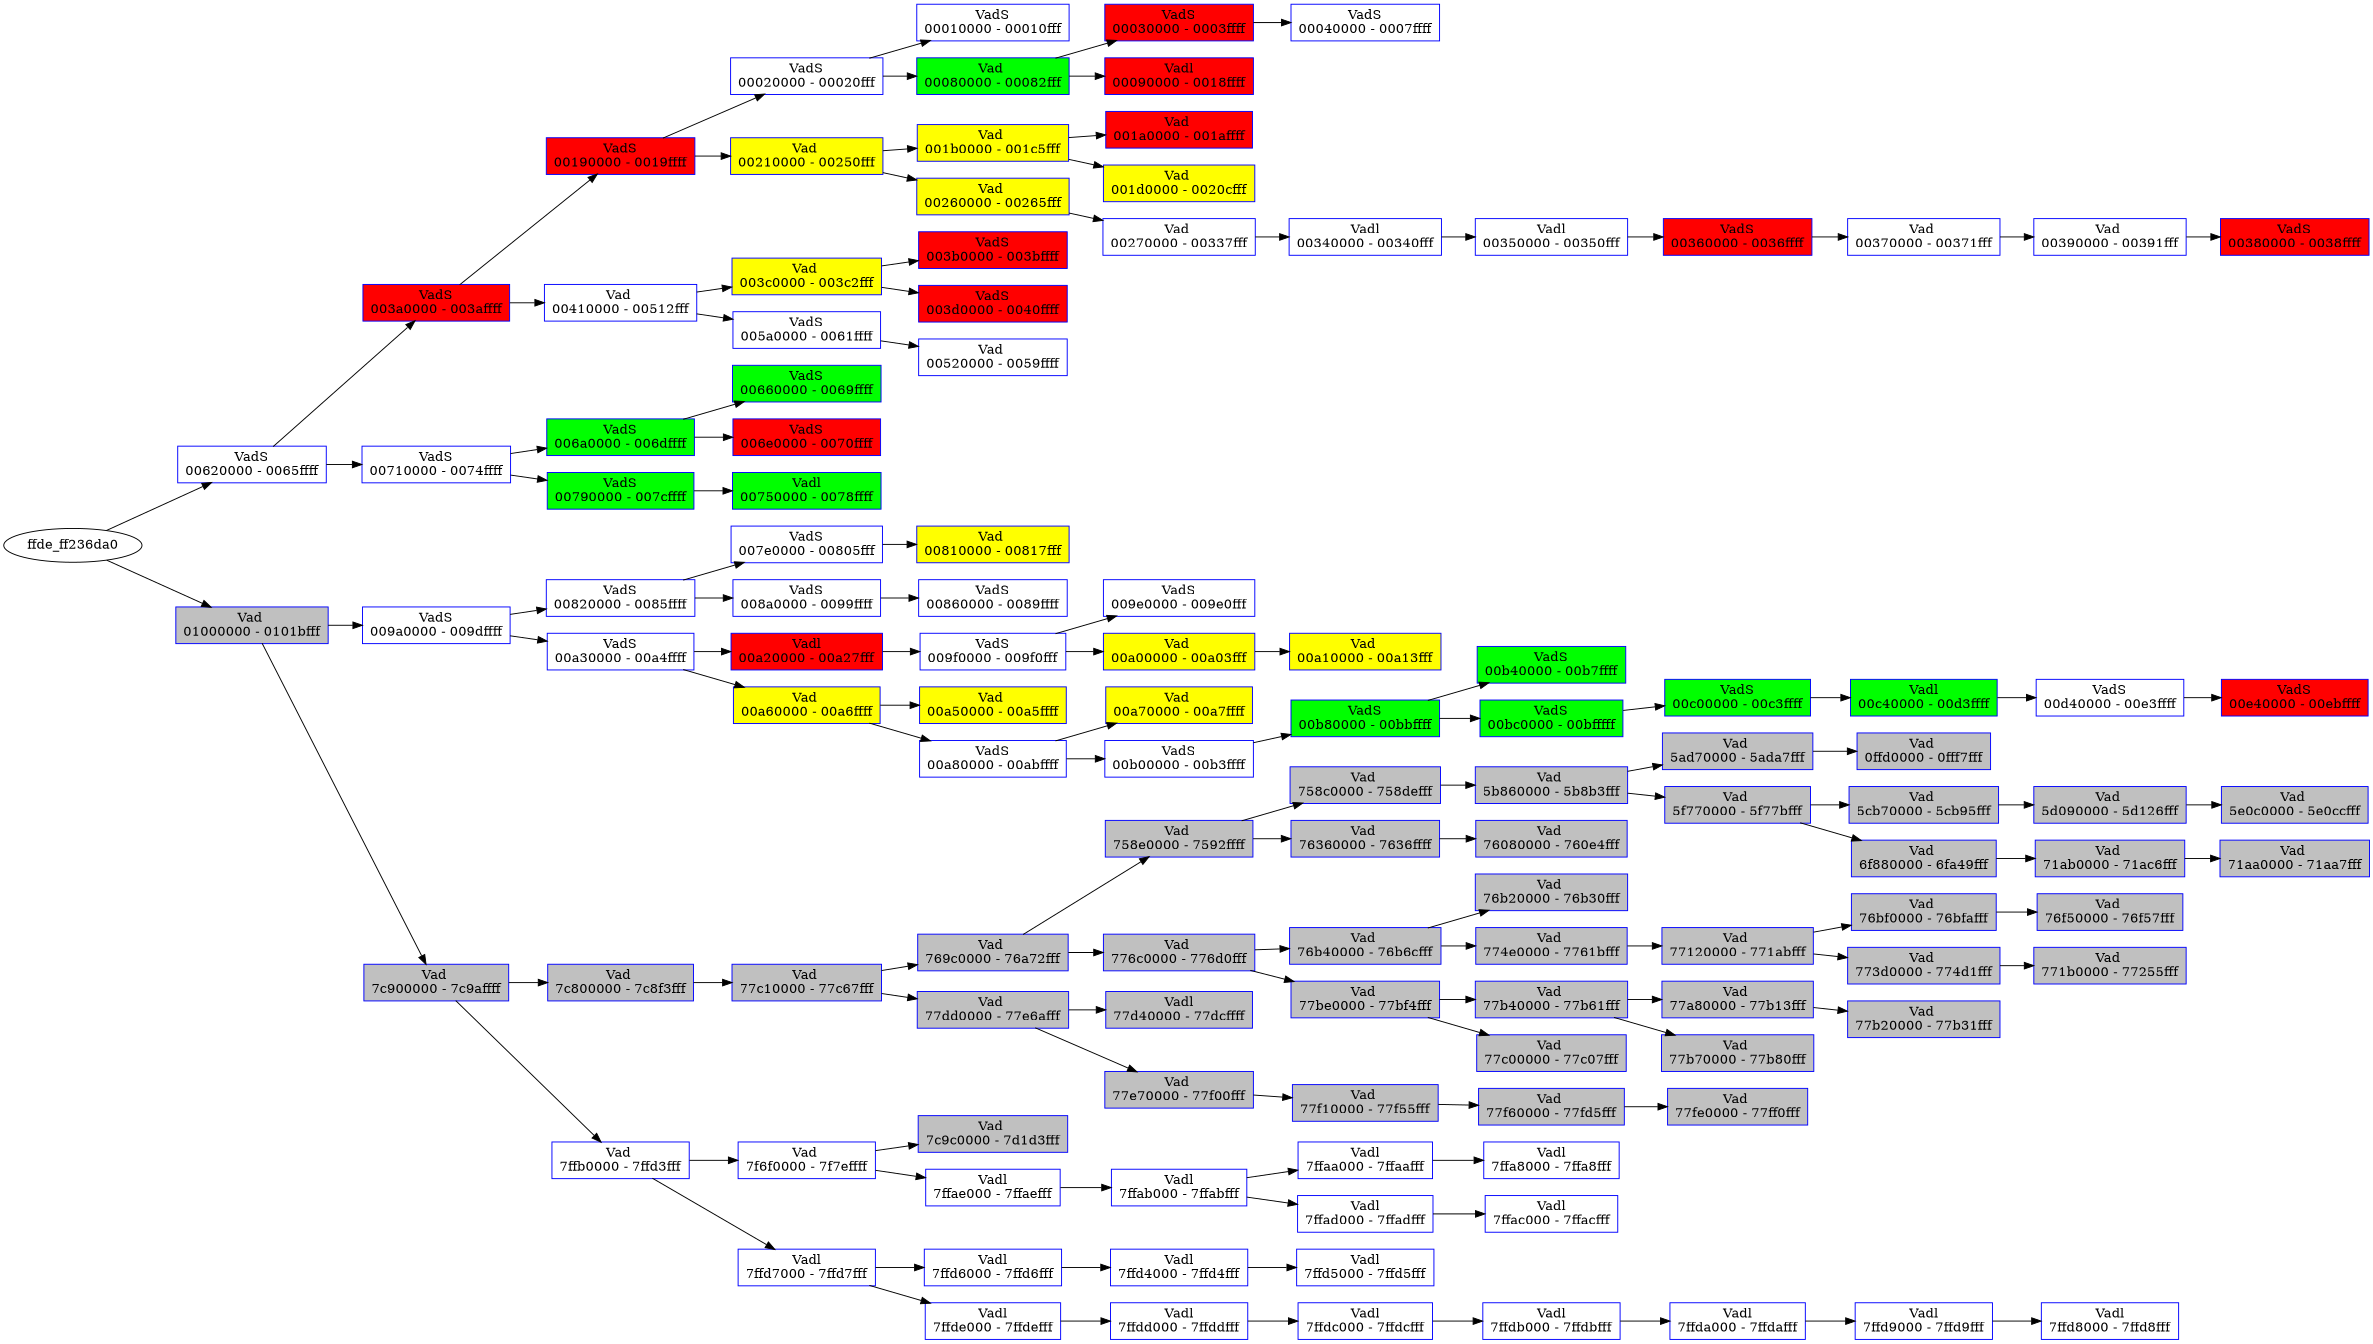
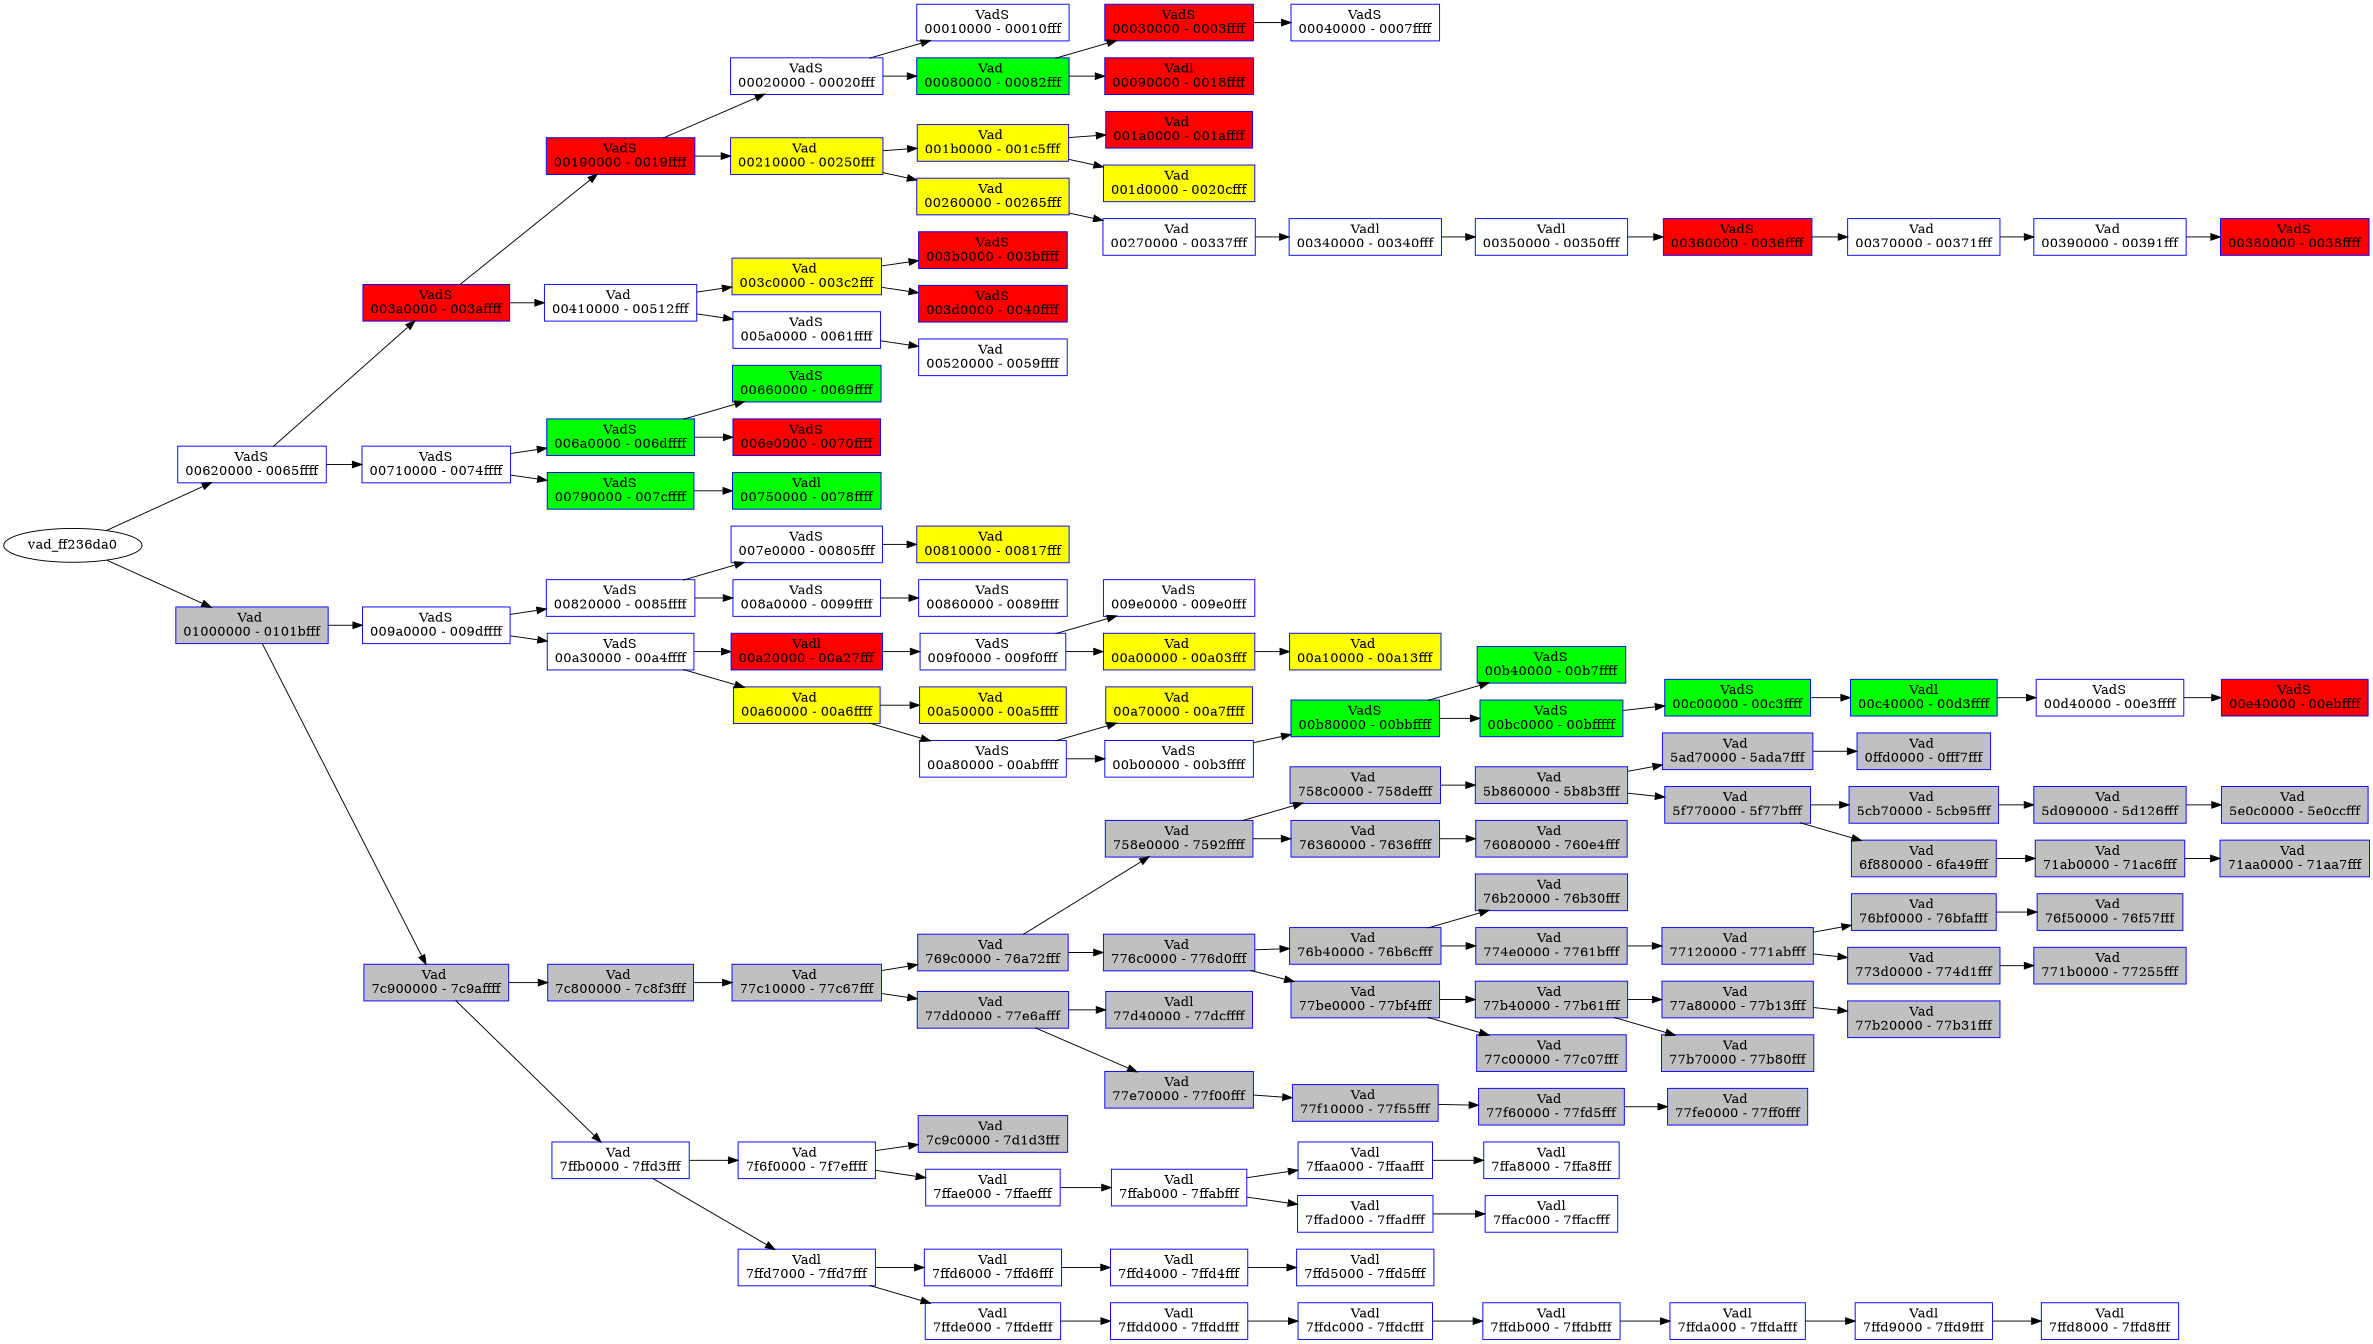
(73, 545) -> (73, 545)
